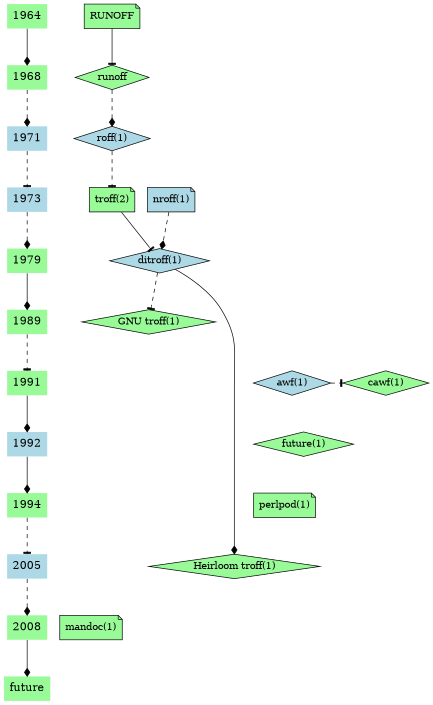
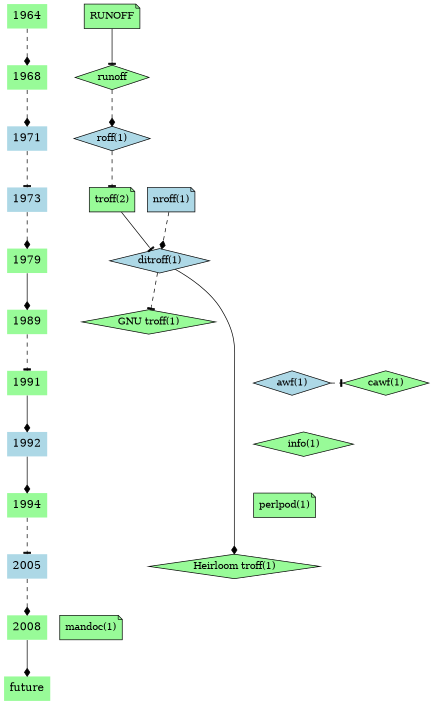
(27, 43) -> (27, 43)
(304, 444) -> (304, 444)
